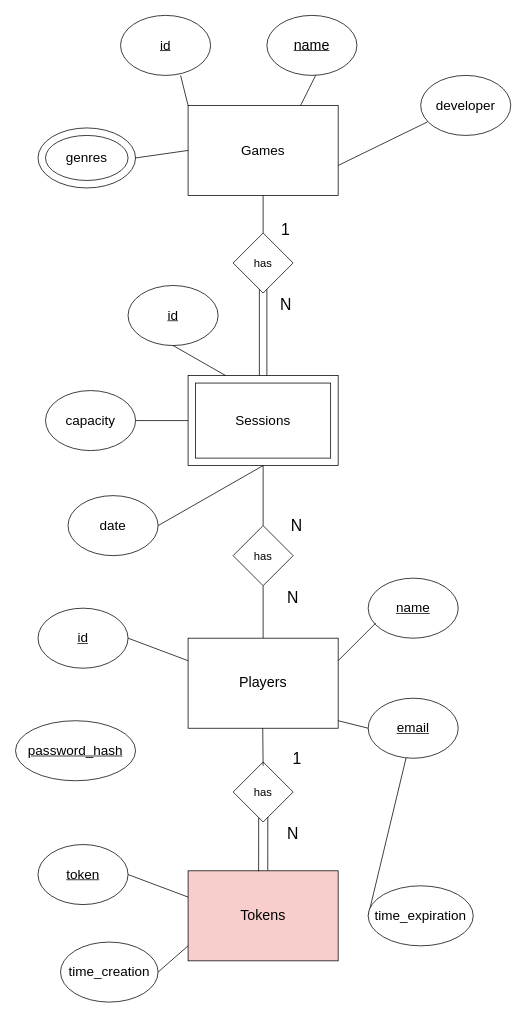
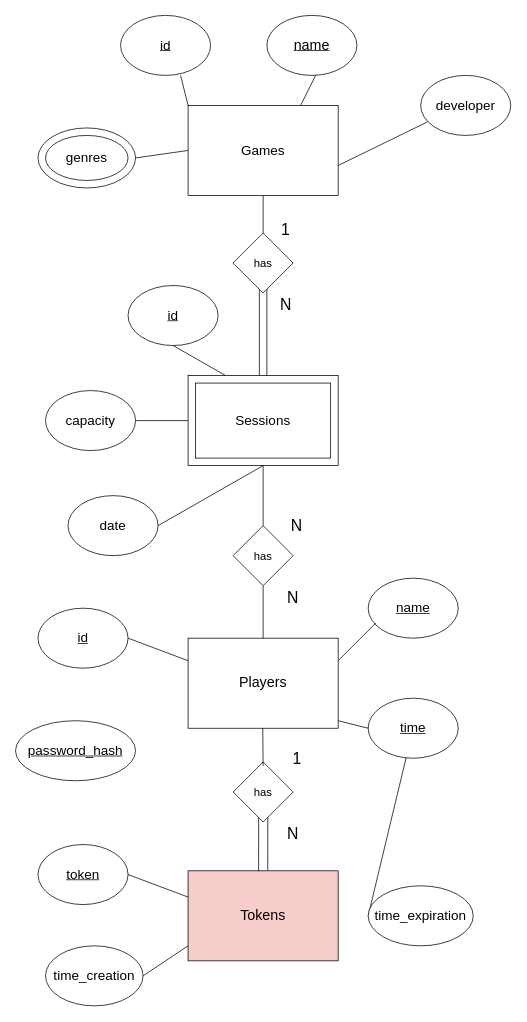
(413, 728) -> (413, 728)
(109, 972) -> (94, 975)
